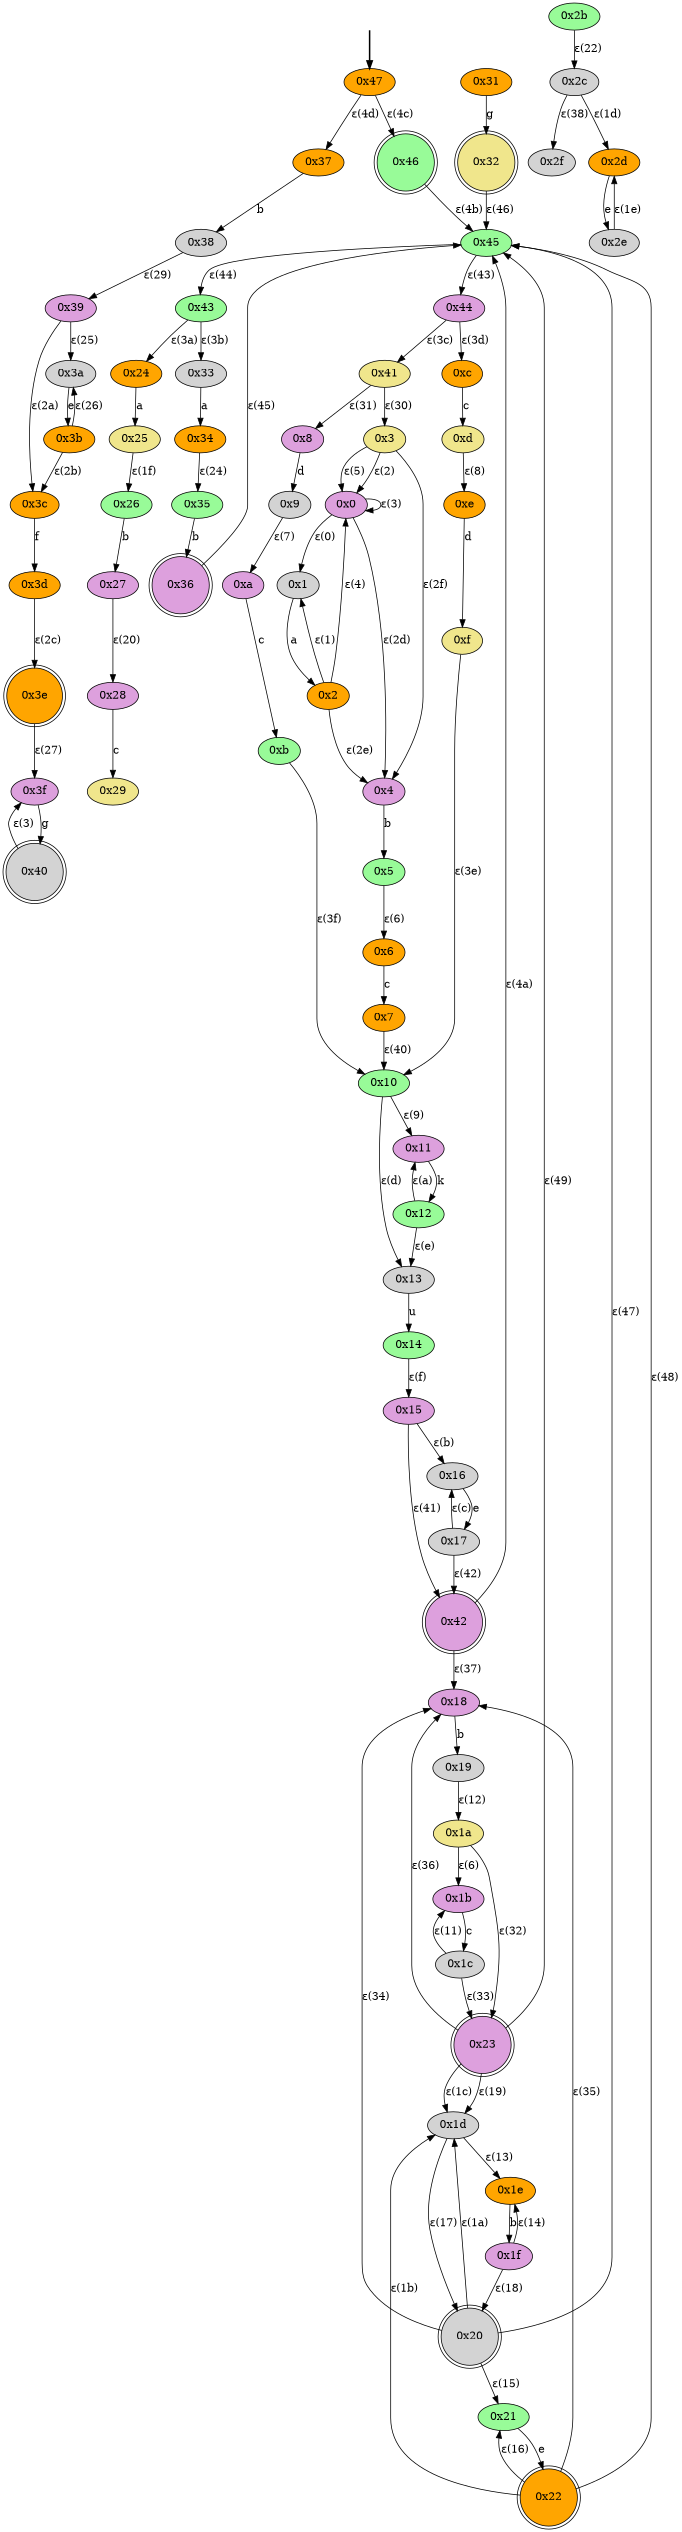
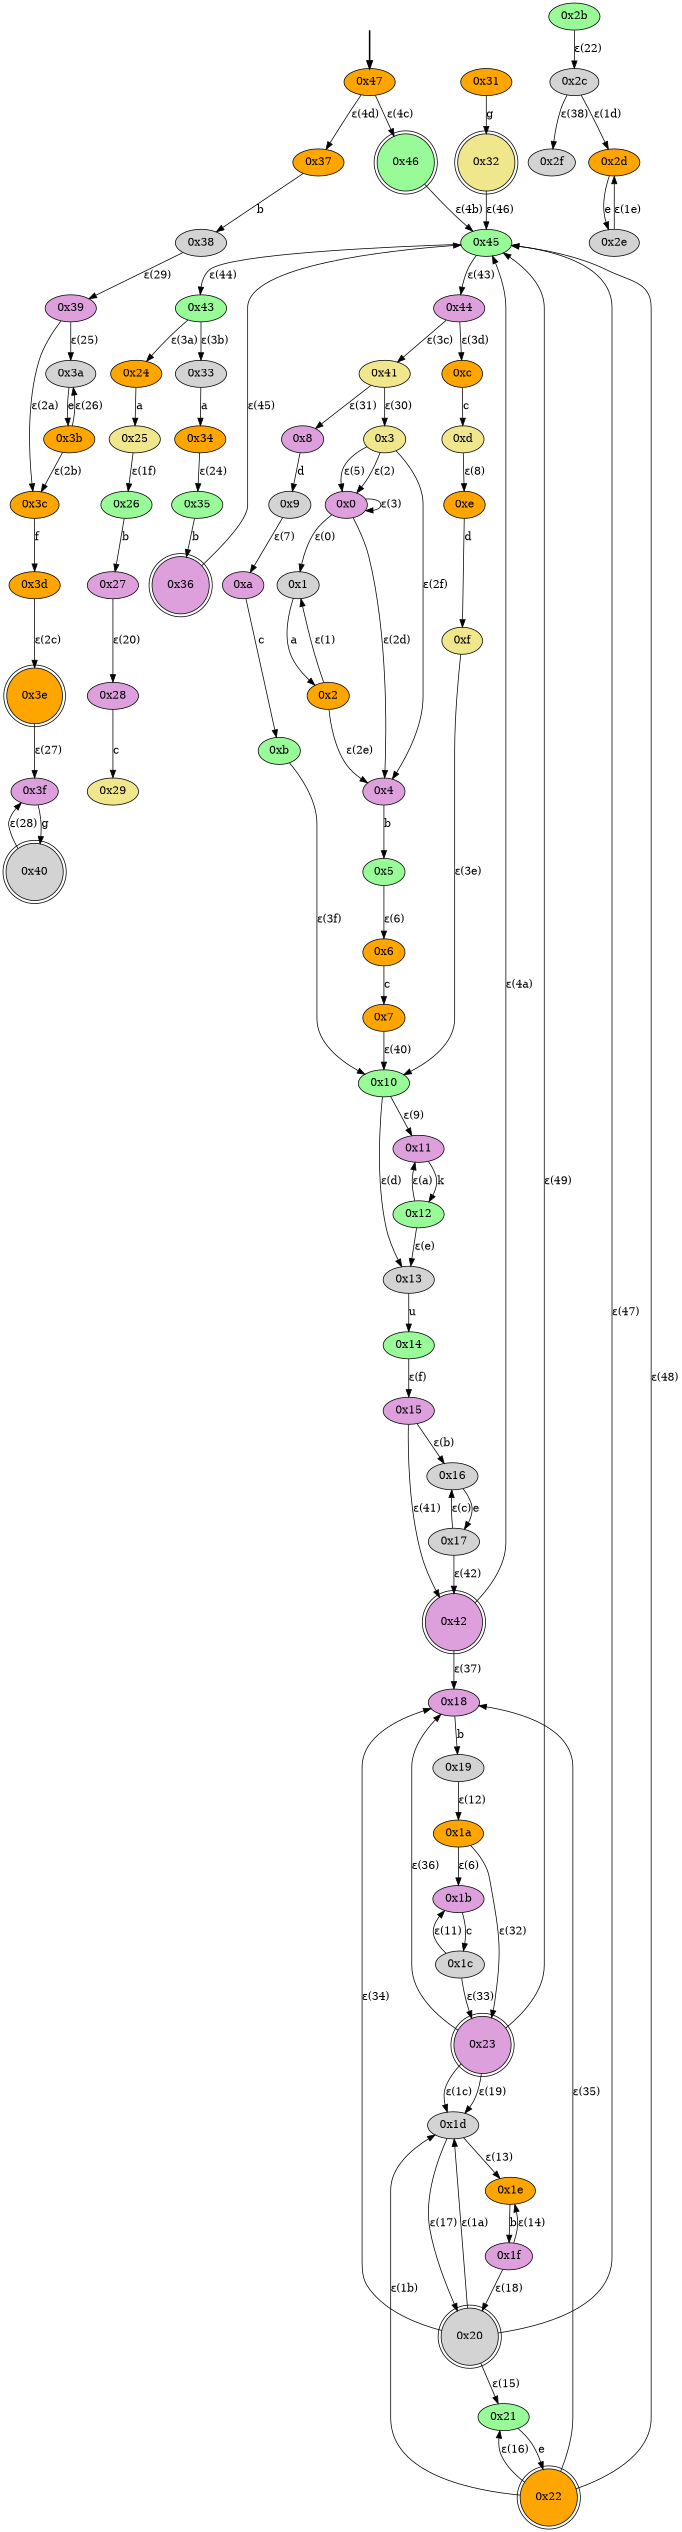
(341, 605) -> none
(24, 824) -> (24, 824)
(458, 1834) -> (458, 1834)
